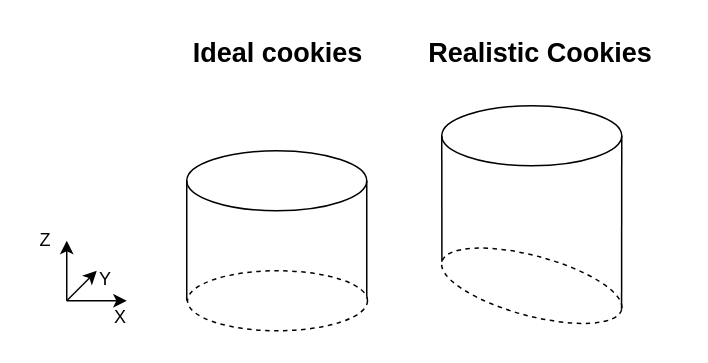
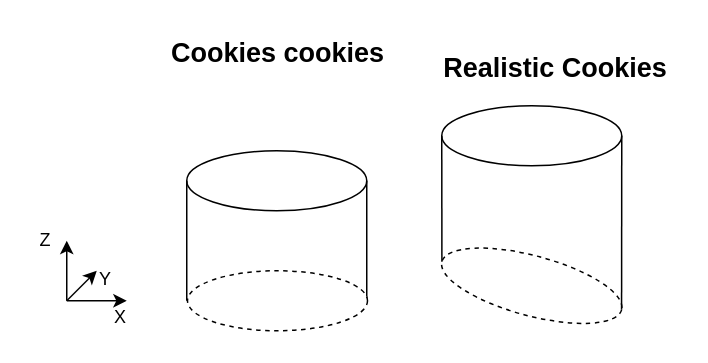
(278, 53) -> (278, 53)
(540, 53) -> (555, 68)
